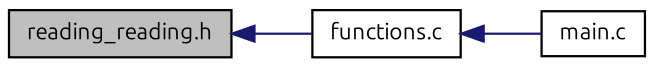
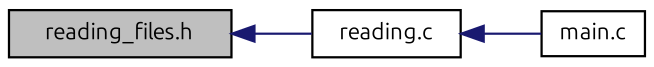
(120, 34) -> (120, 34)
(387, 34) -> (387, 34)
